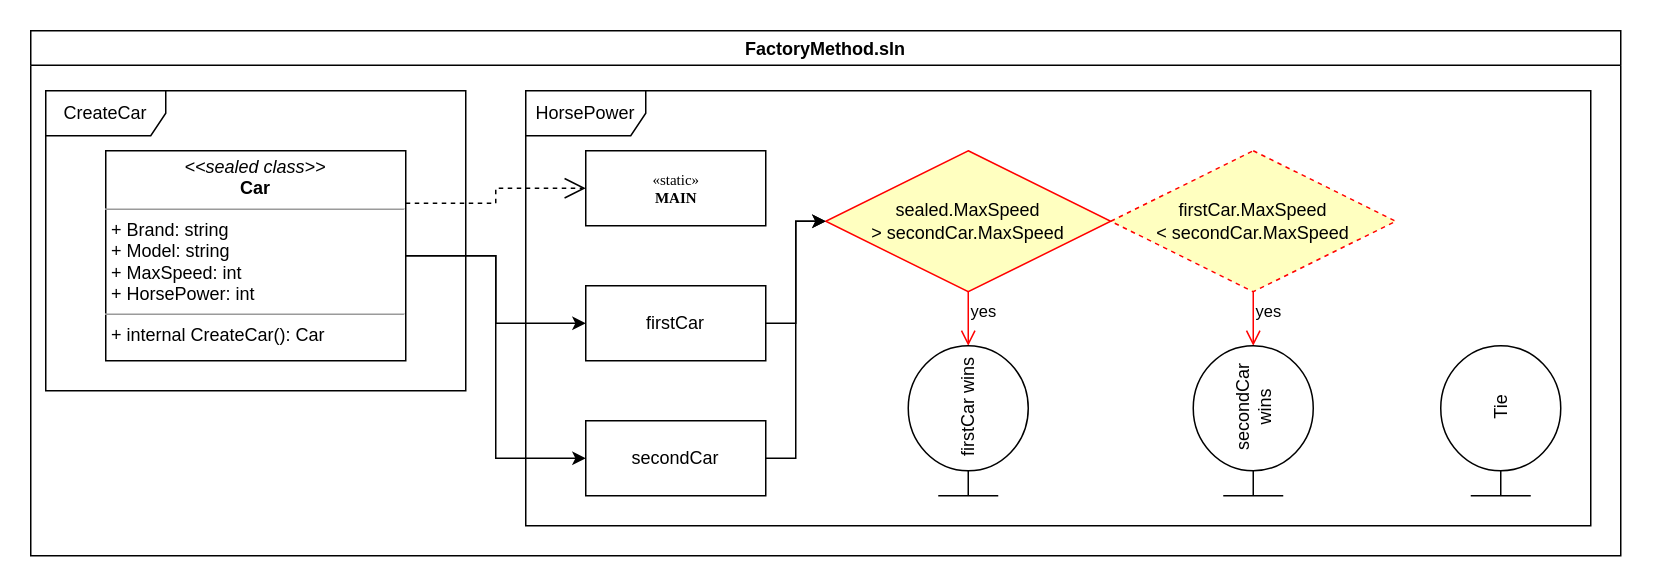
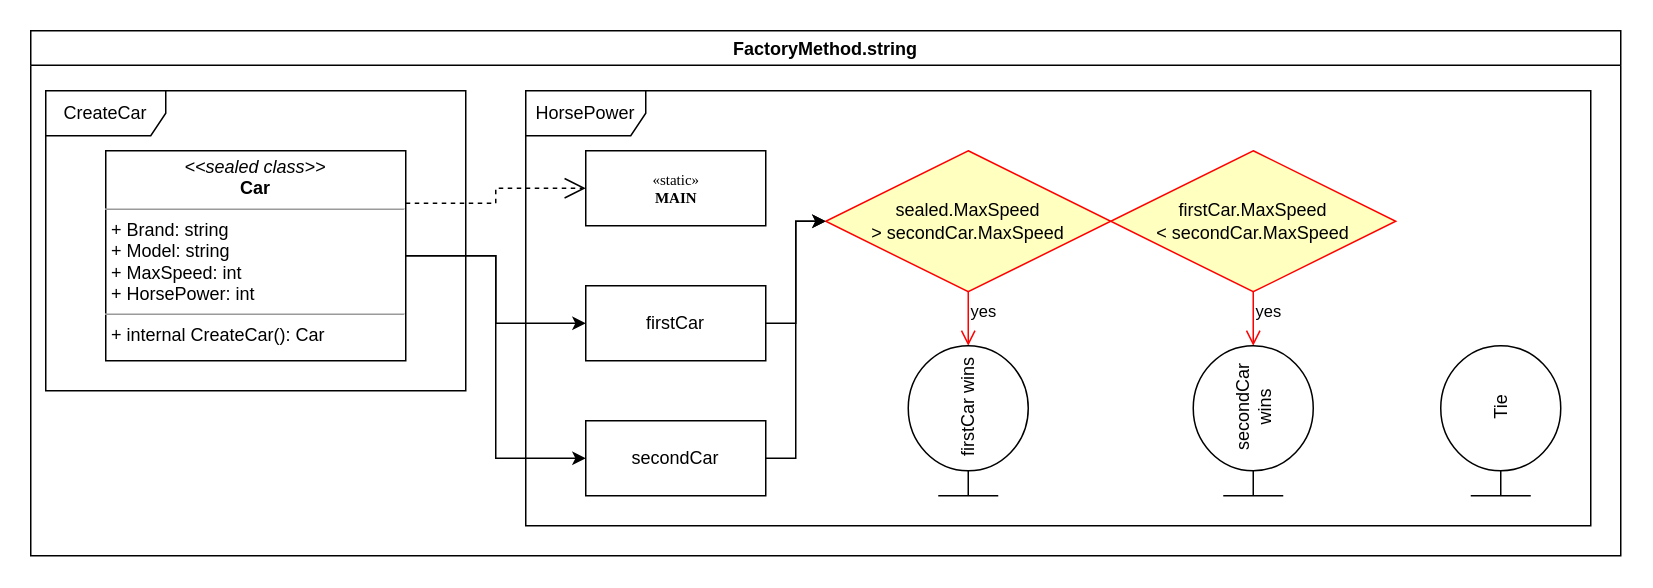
(825, 49) -> (825, 49)
(1253, 221) -> (1253, 221)
